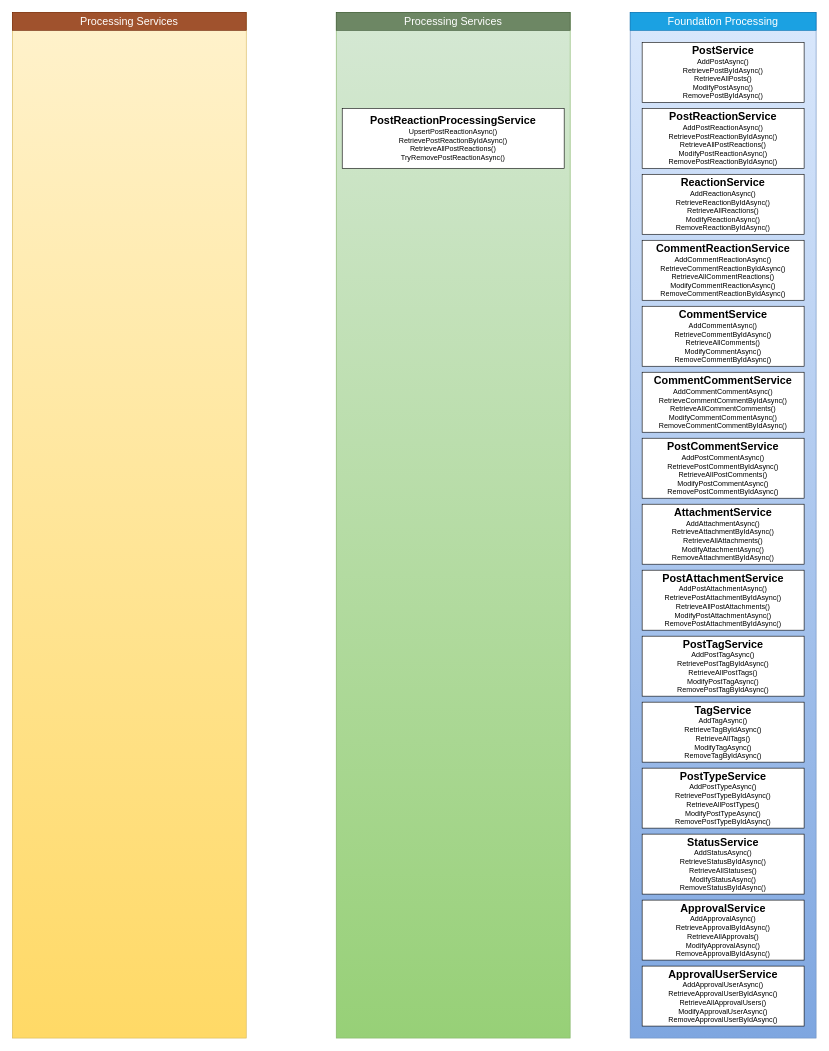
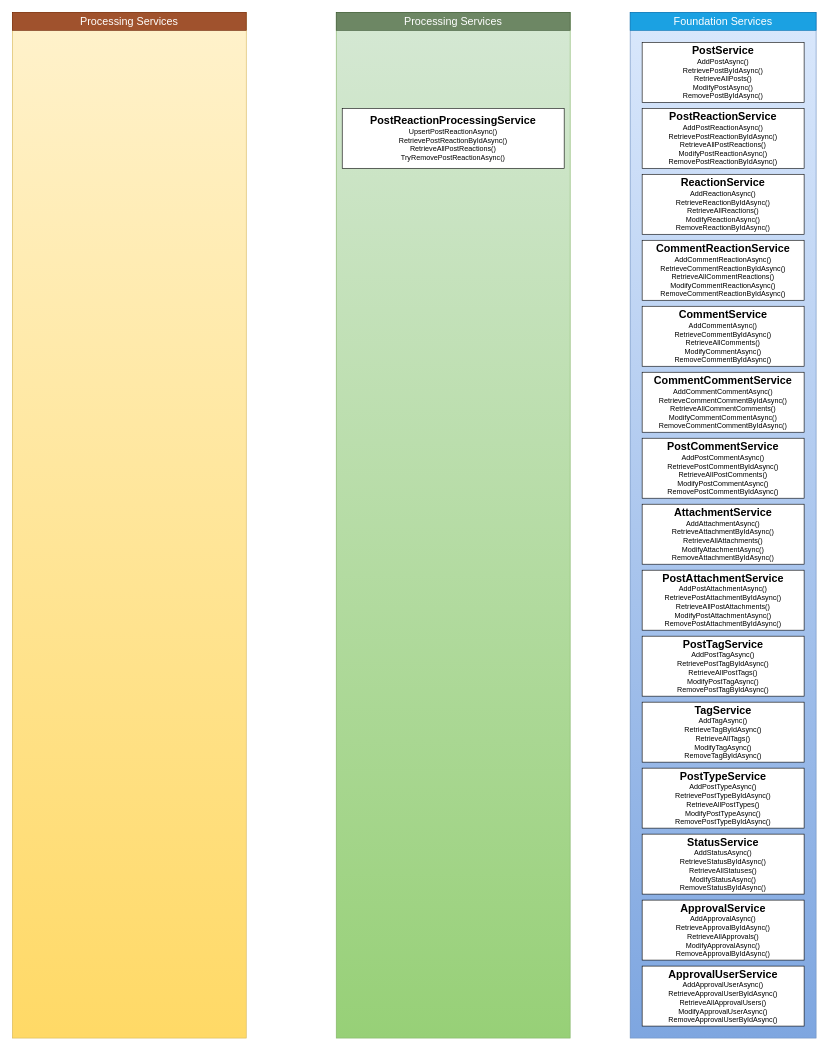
(723, 21) -> (723, 21)
